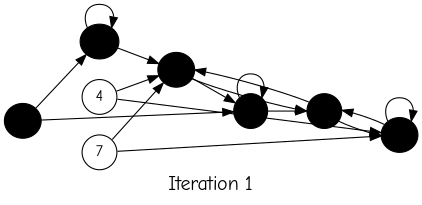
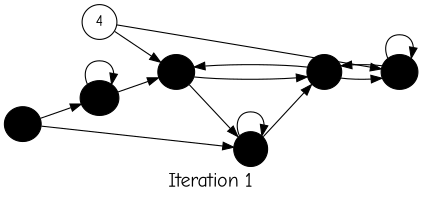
(100, 152) -> none
